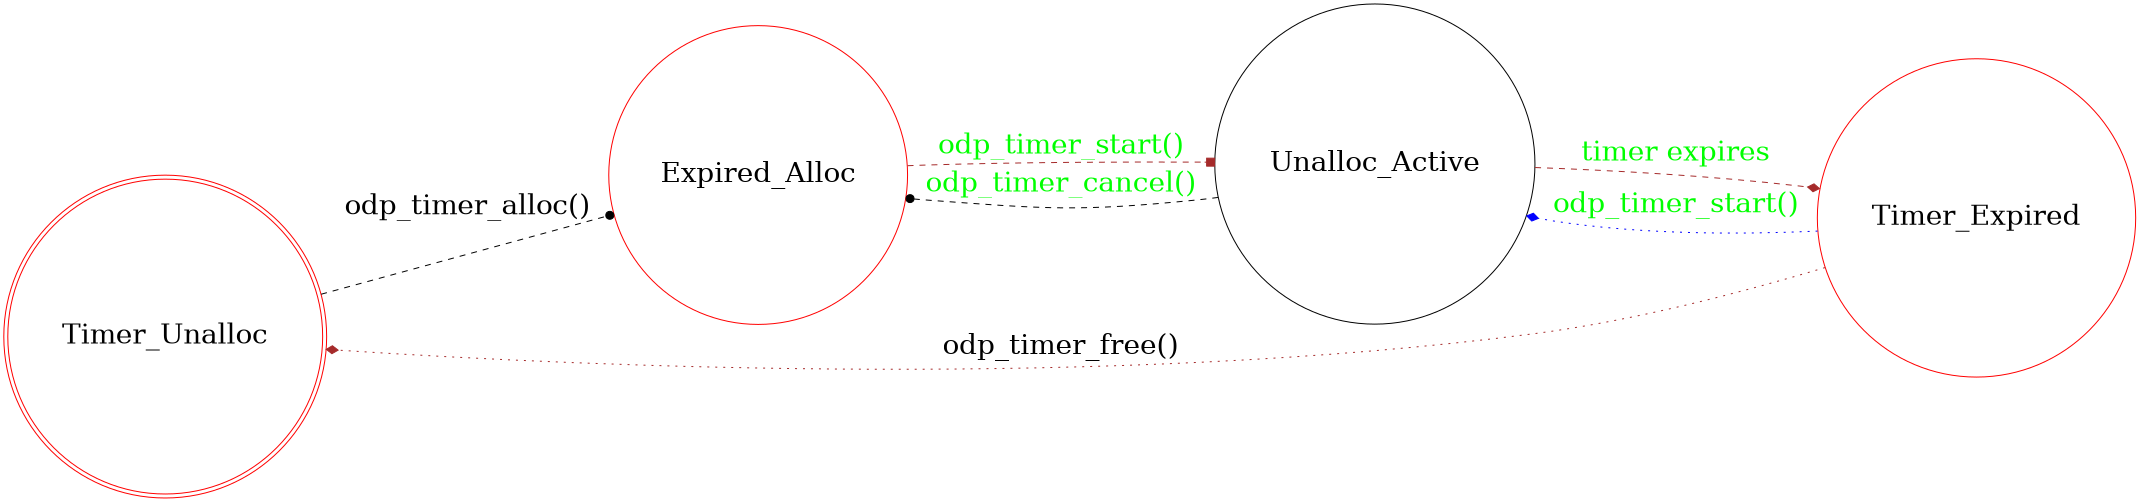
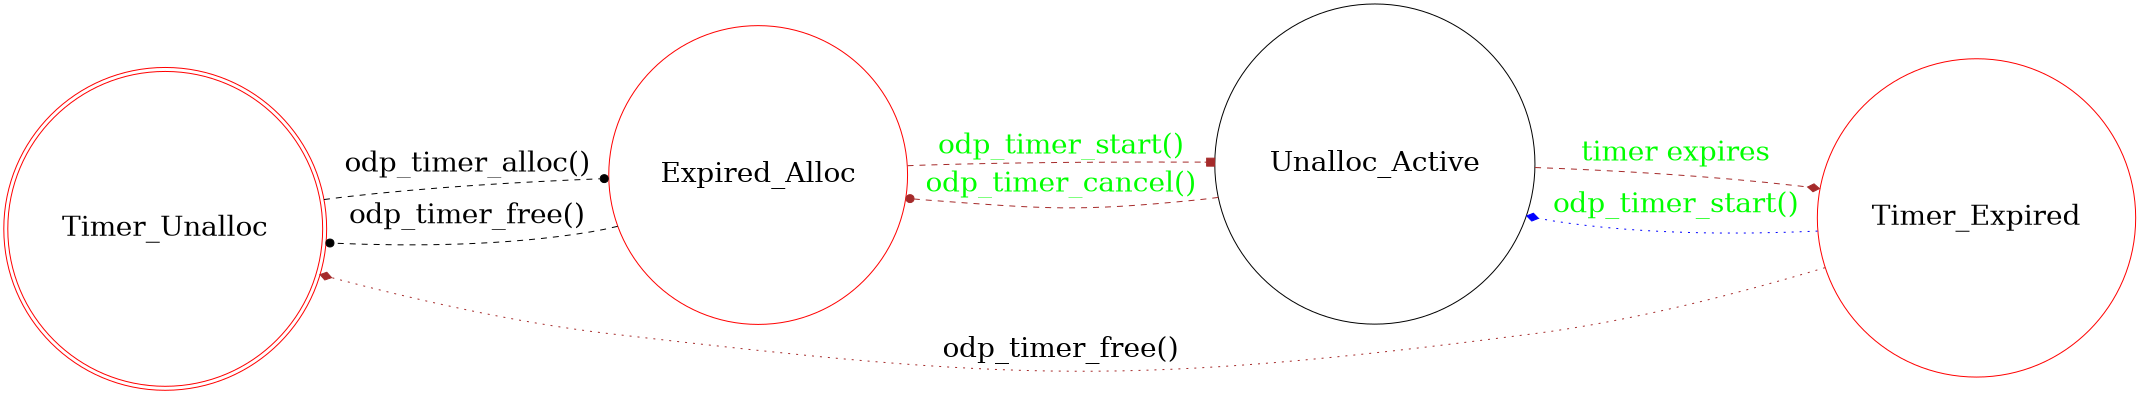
(1066, 208) -> (1066, 208)
none -> (476, 243)
